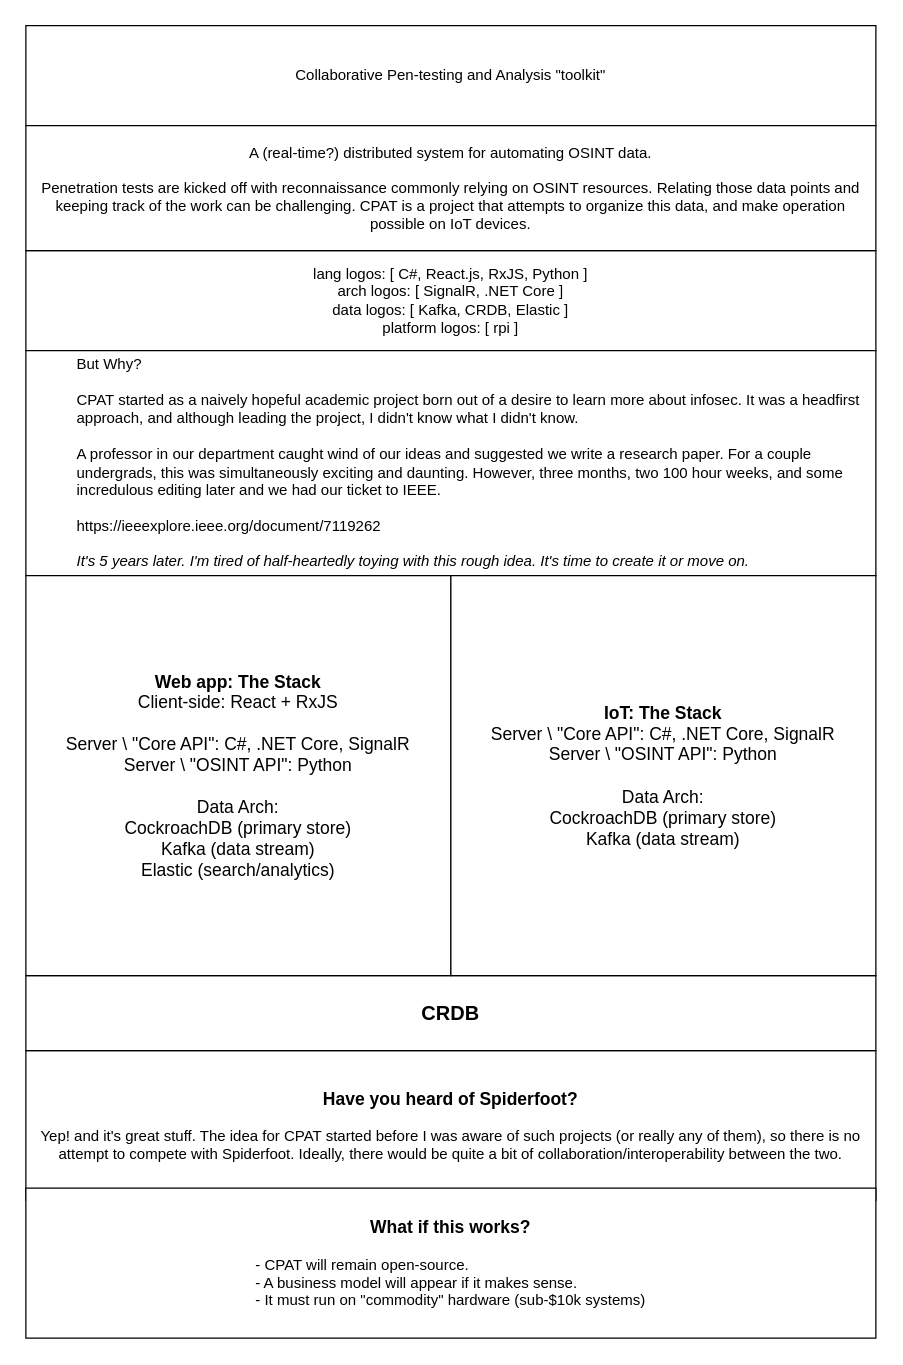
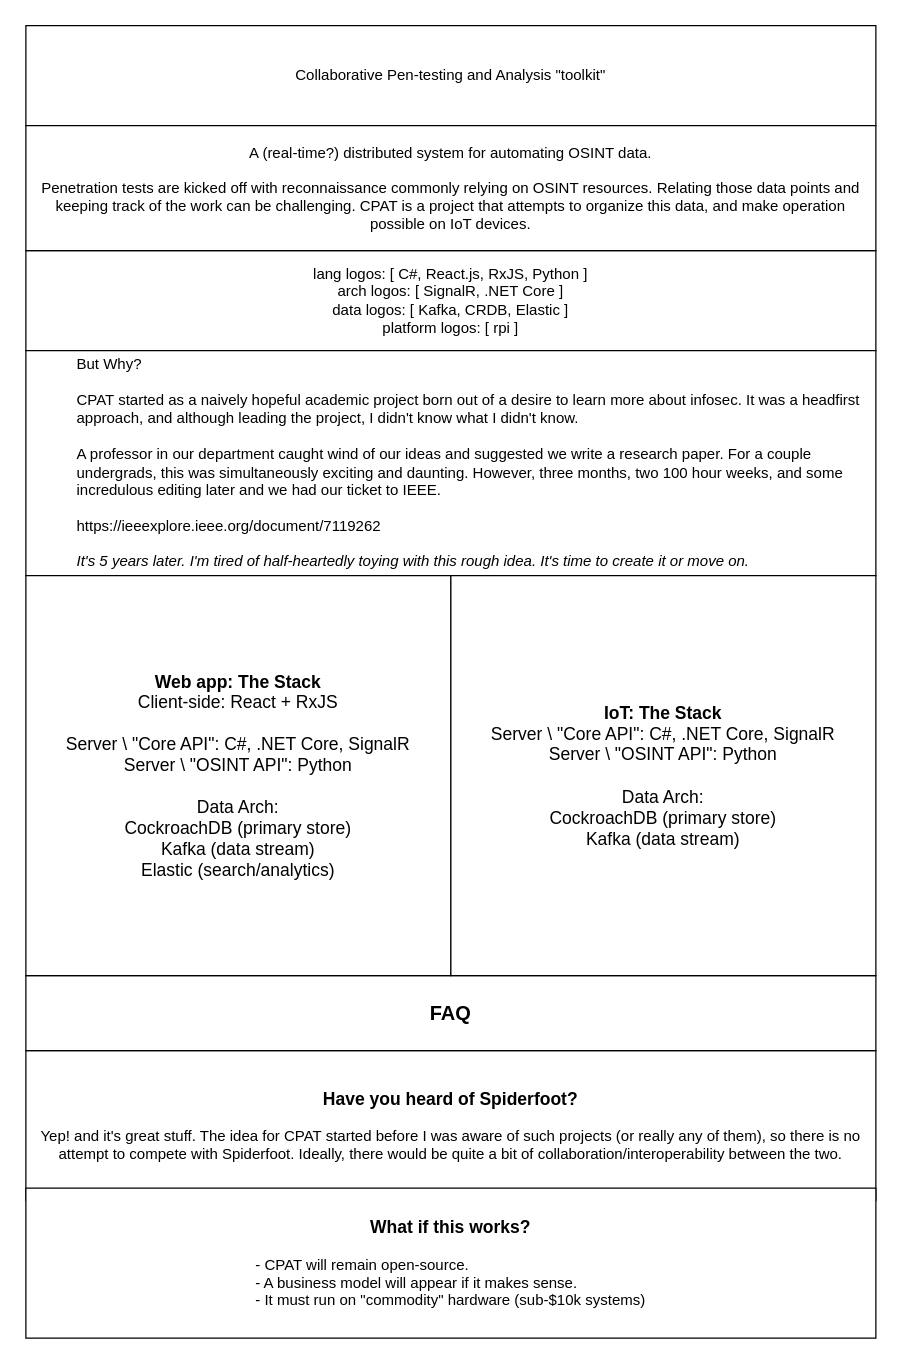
(451, 1013) -> (451, 1013)
